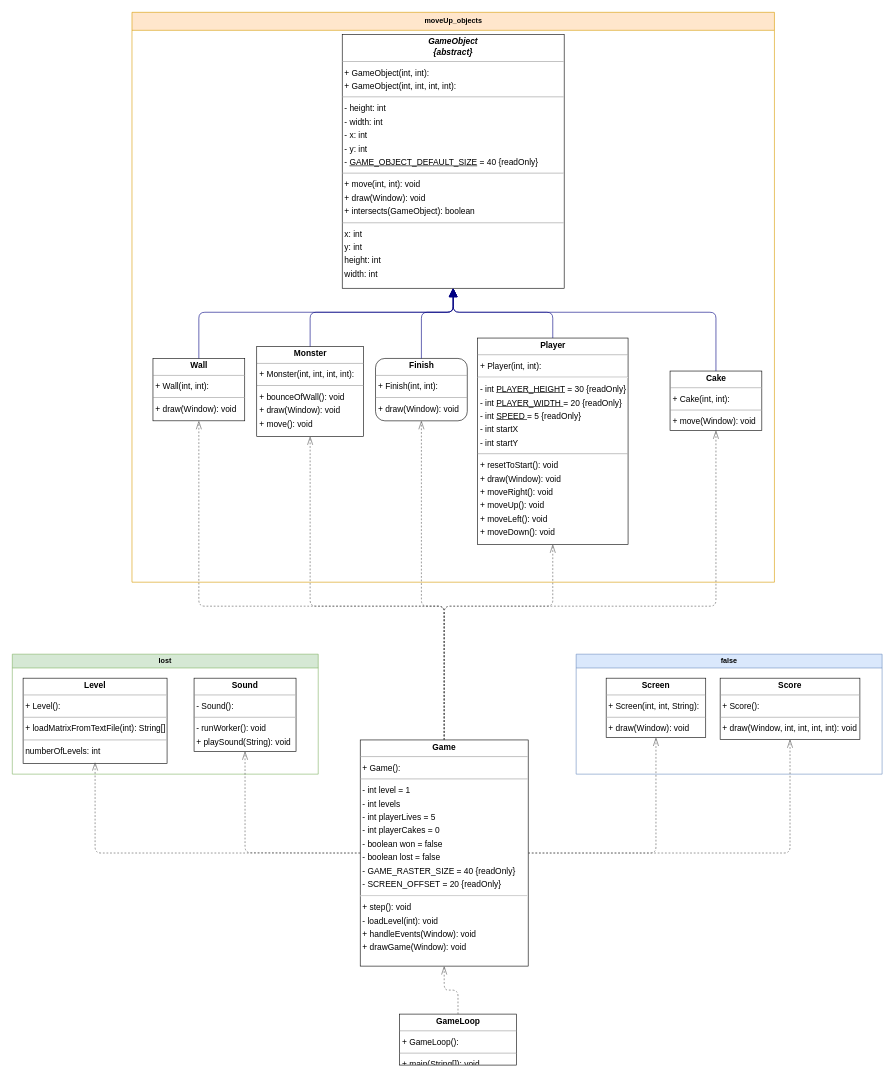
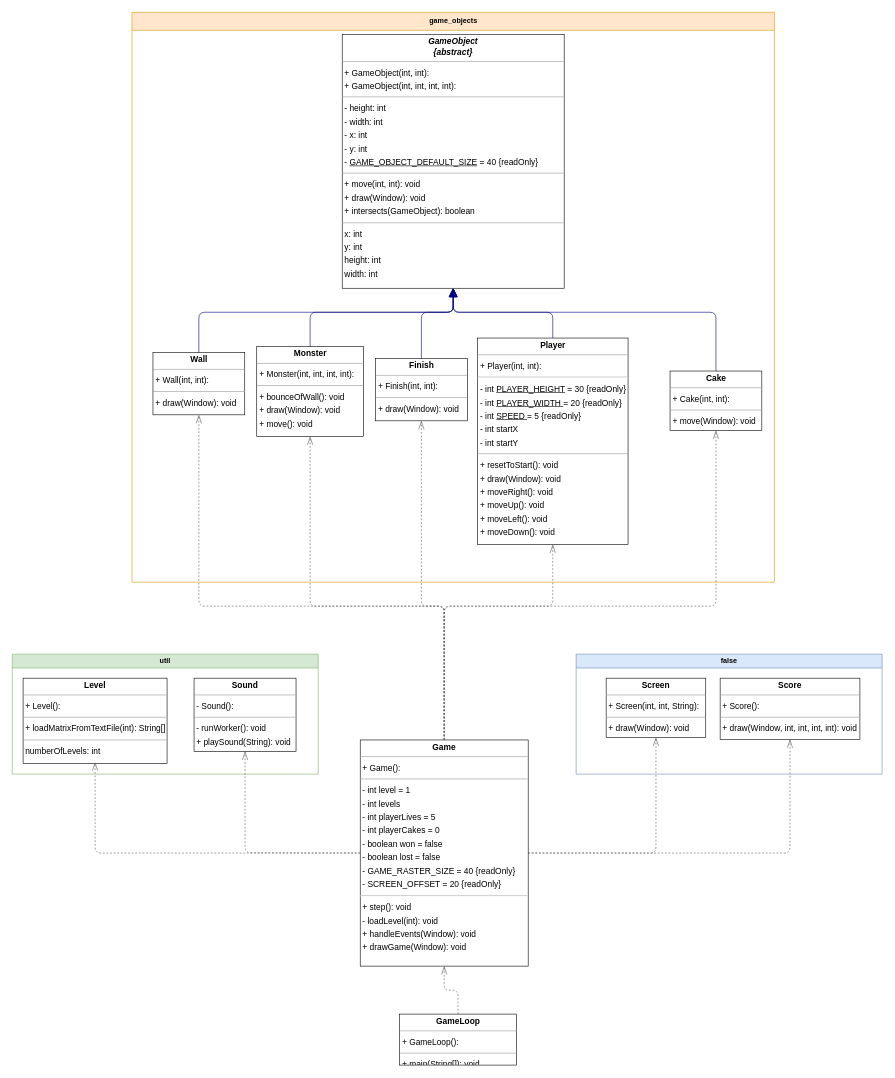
(454, 21) -> (454, 21)
(199, 390) -> (199, 384)
(422, 390) -> (422, 390)
(165, 662) -> (165, 662)
